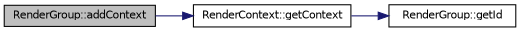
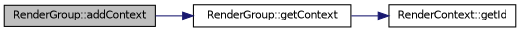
(272, 16) -> (272, 16)
(452, 16) -> (452, 16)
